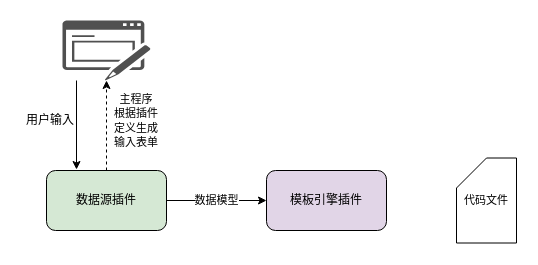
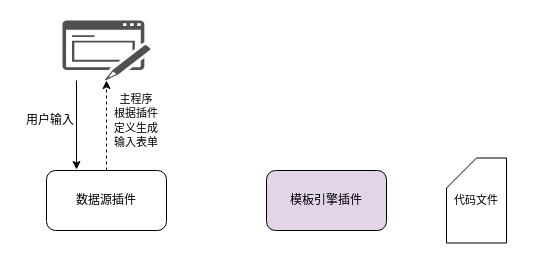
(107, 201) -> (107, 201)
(213, 201) -> none
(487, 201) -> (477, 201)
